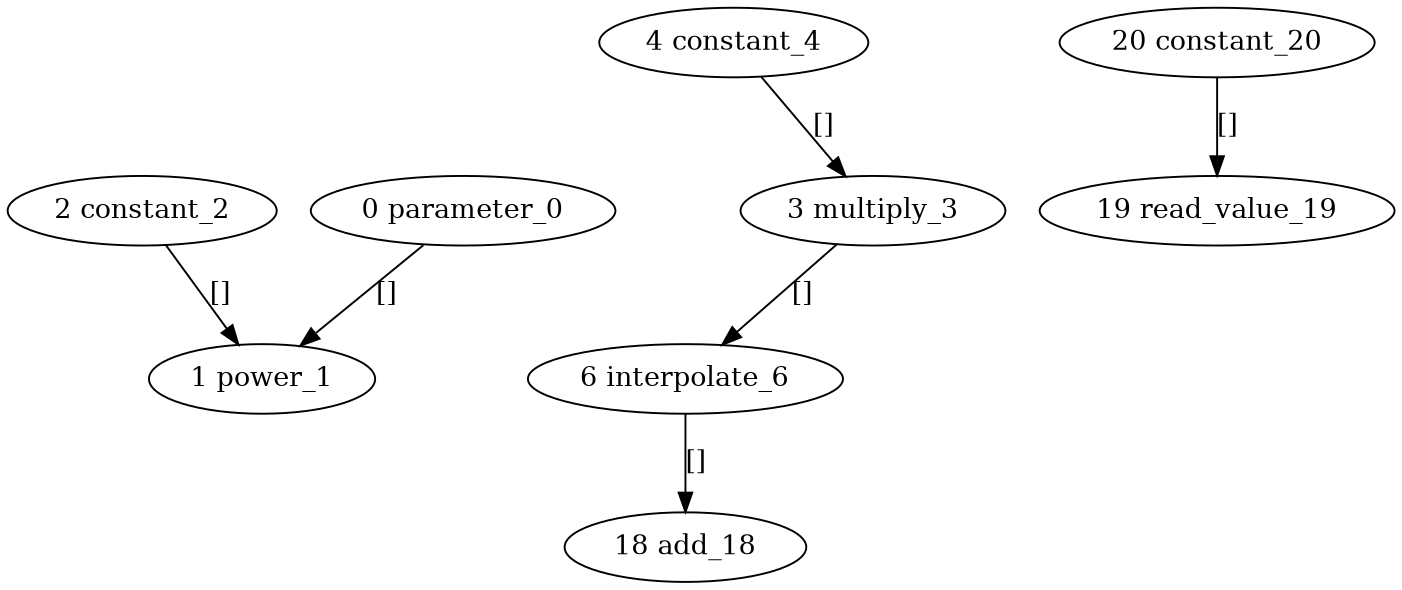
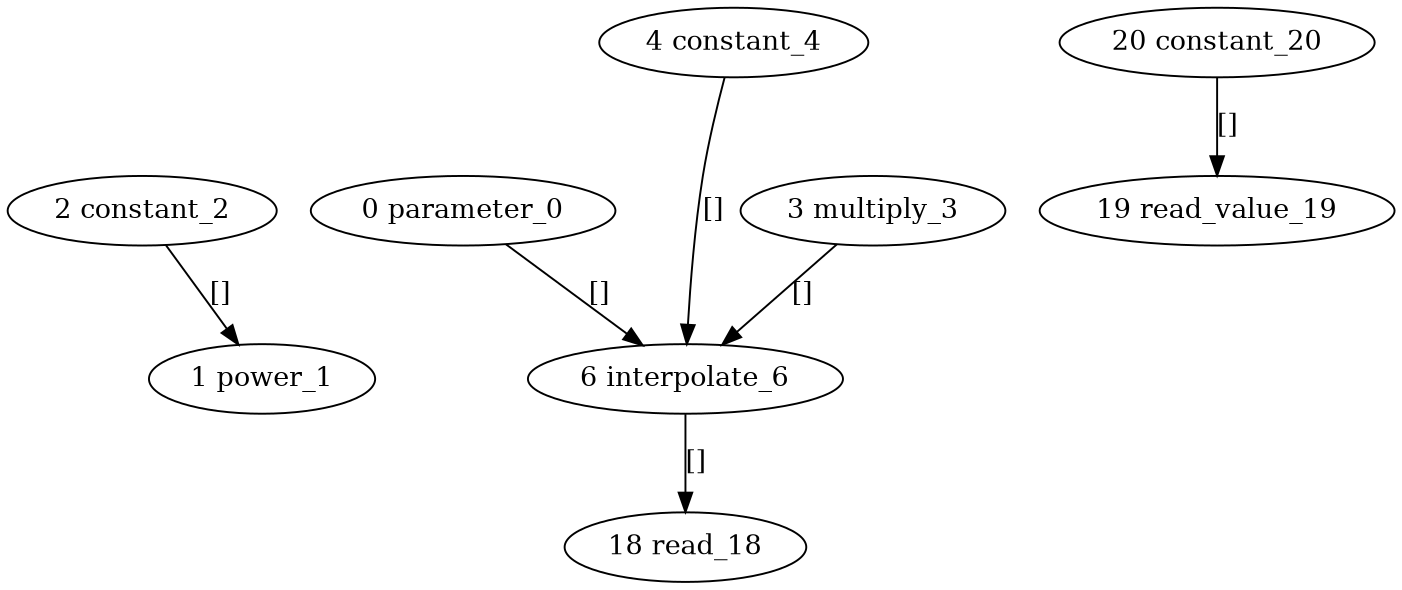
(797, 119) -> (699, 200)
(370, 289) -> (567, 289)
(685, 547) -> (685, 547)
